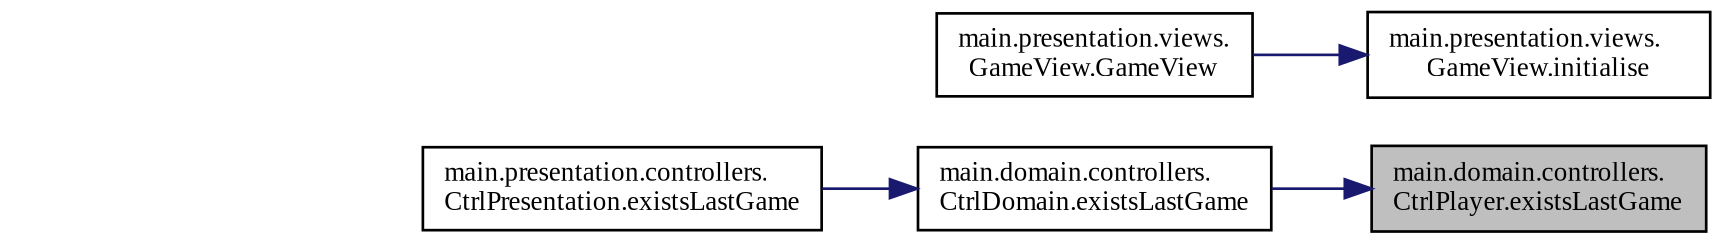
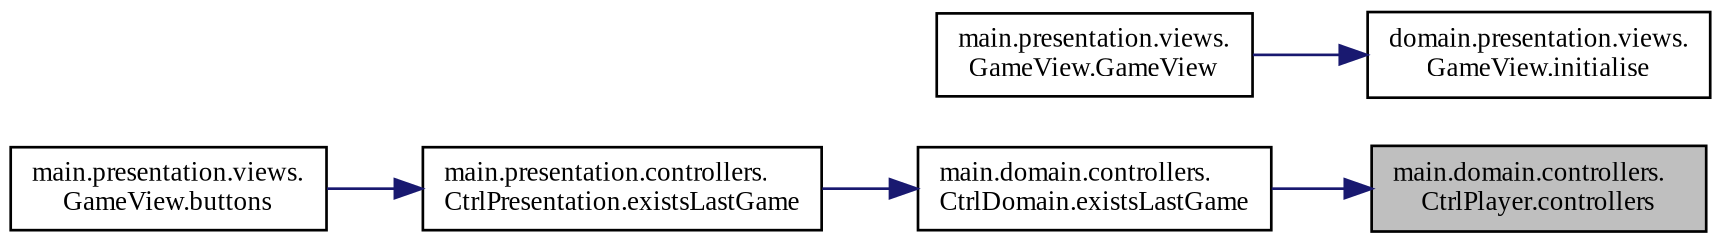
(1539, 55) -> (1539, 55)
none -> (169, 189)
(1539, 189) -> (1539, 189)
